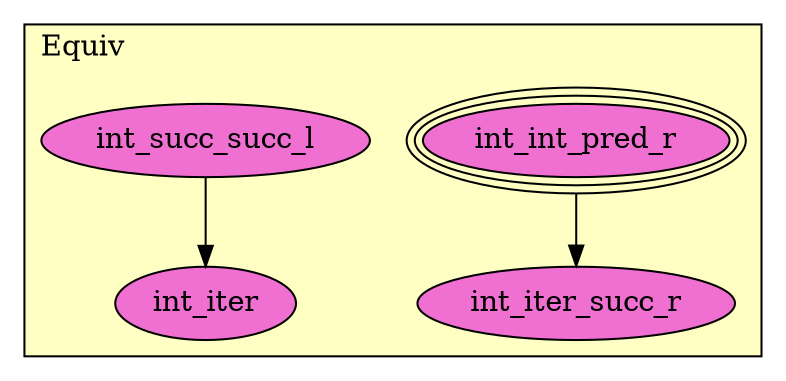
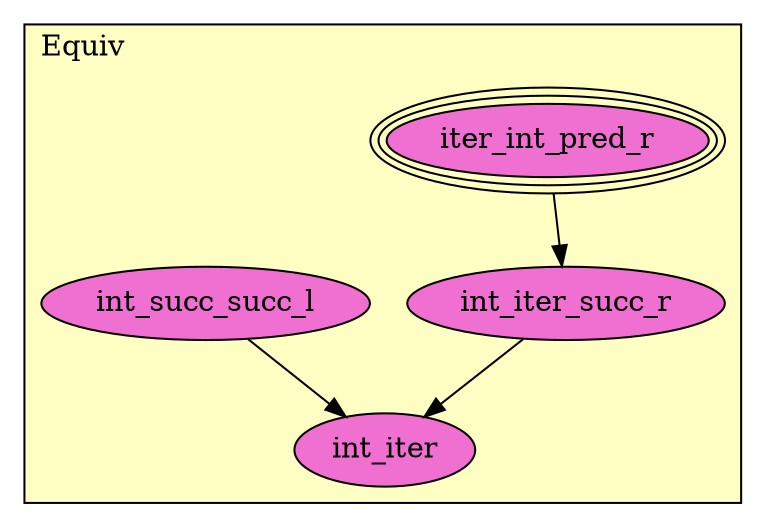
(576, 140) -> (548, 140)
none -> (482, 371)
